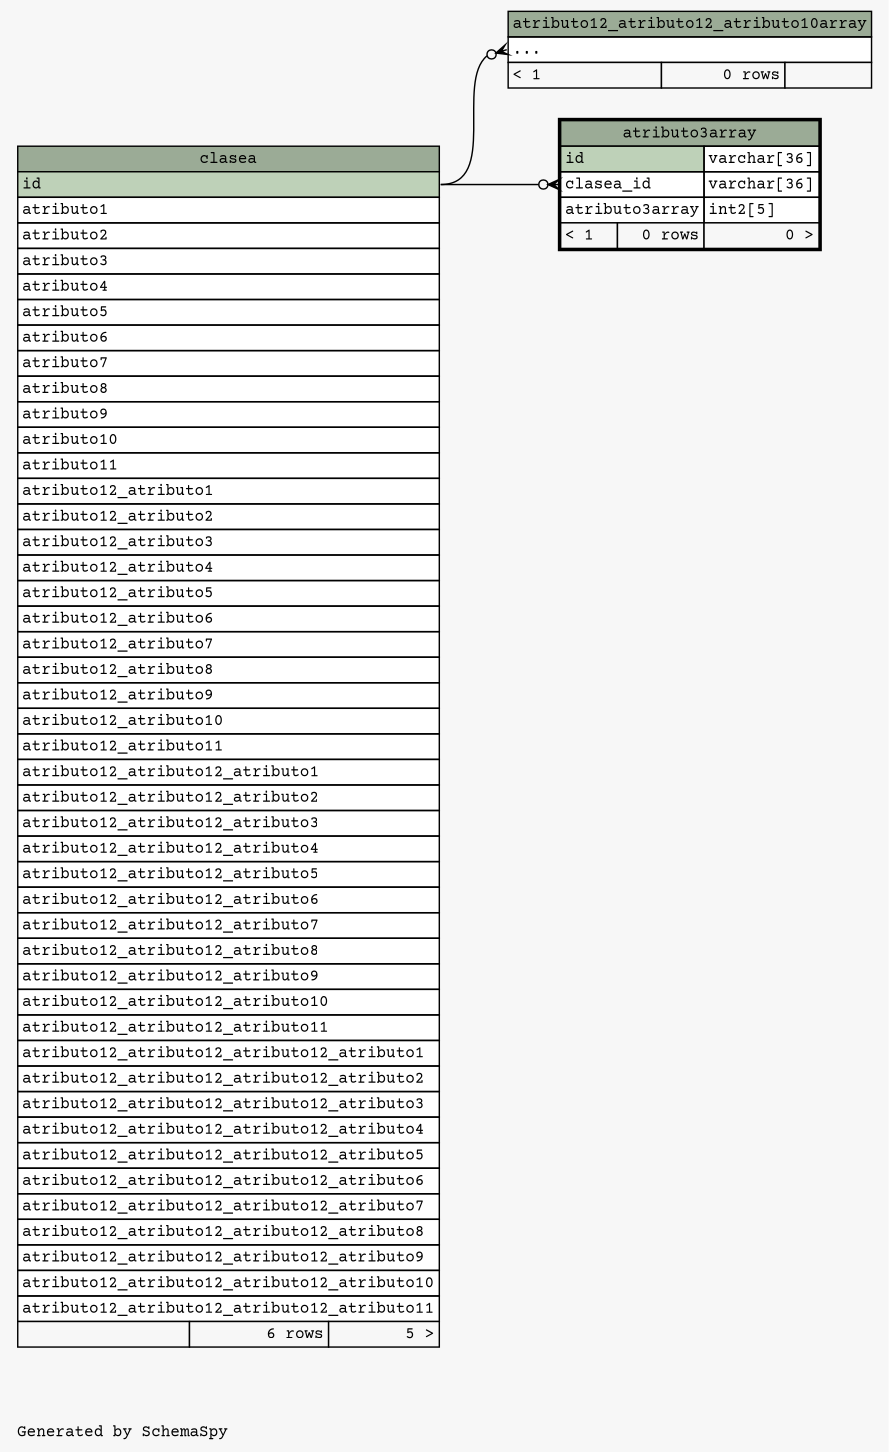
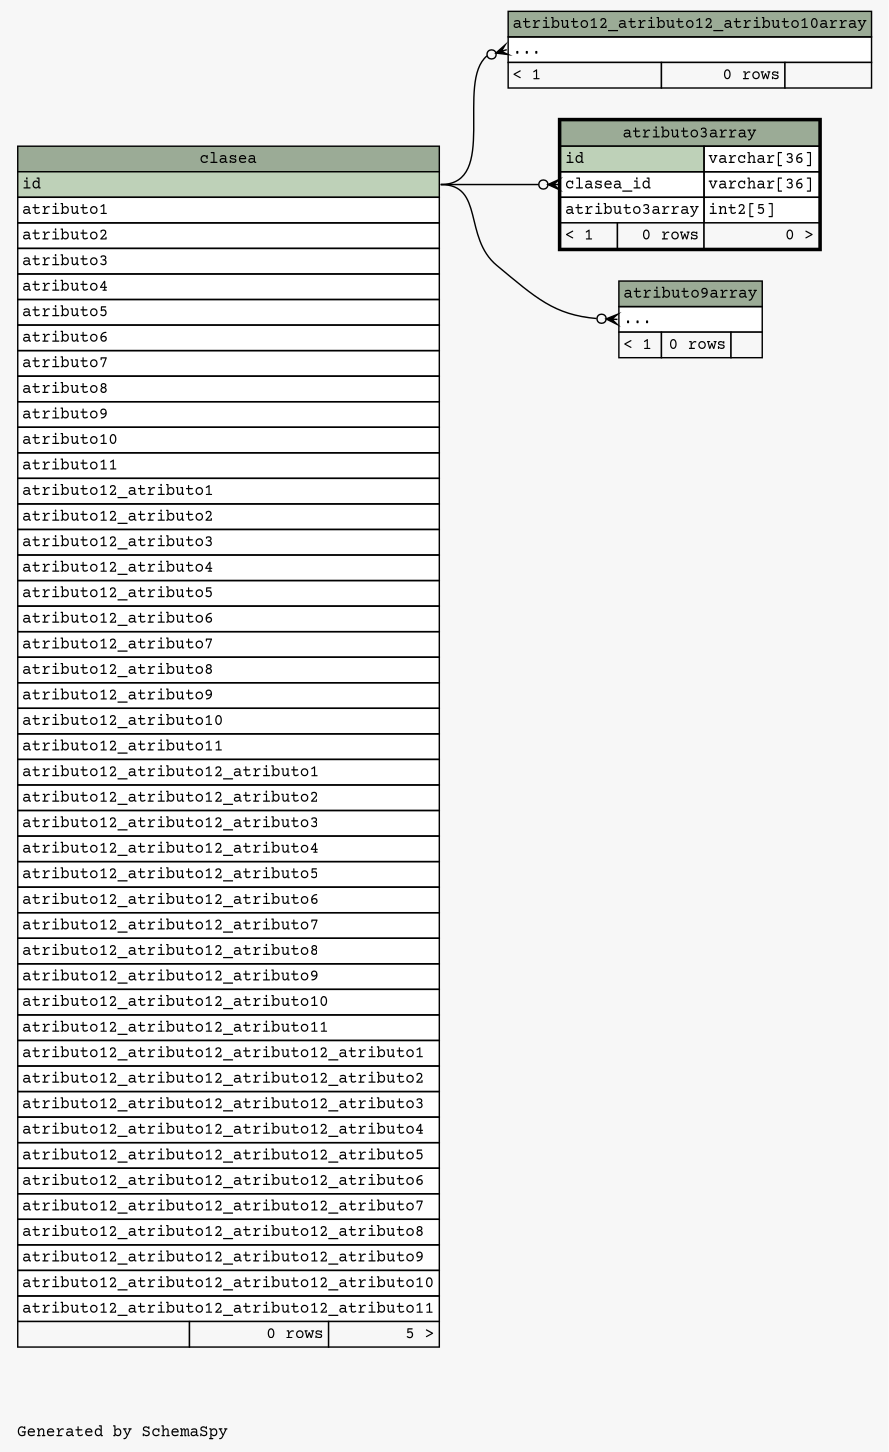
none -> (690, 319)
(295, 1334) -> (295, 1334)
